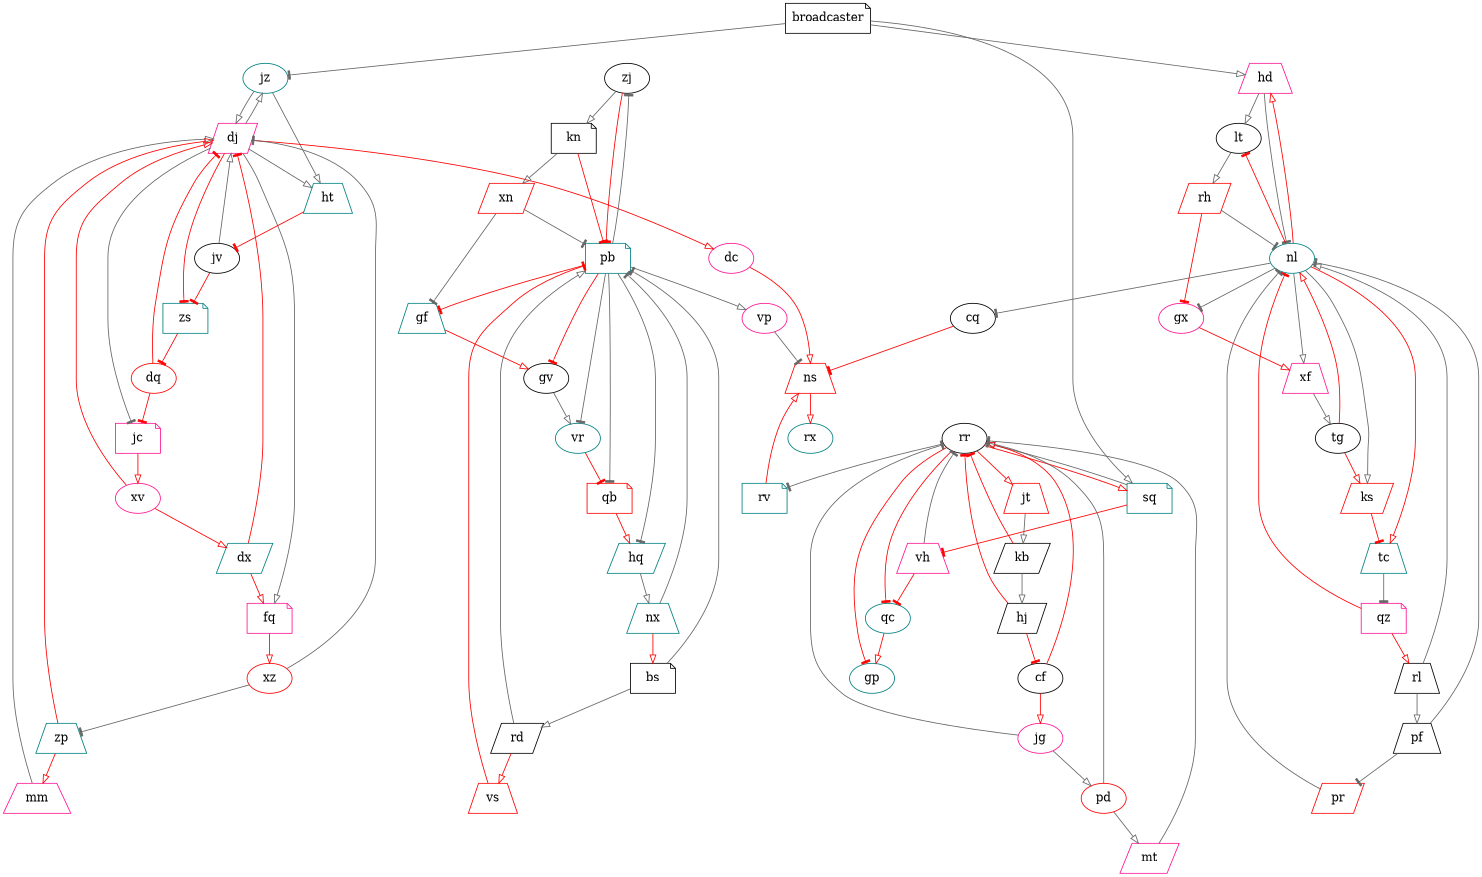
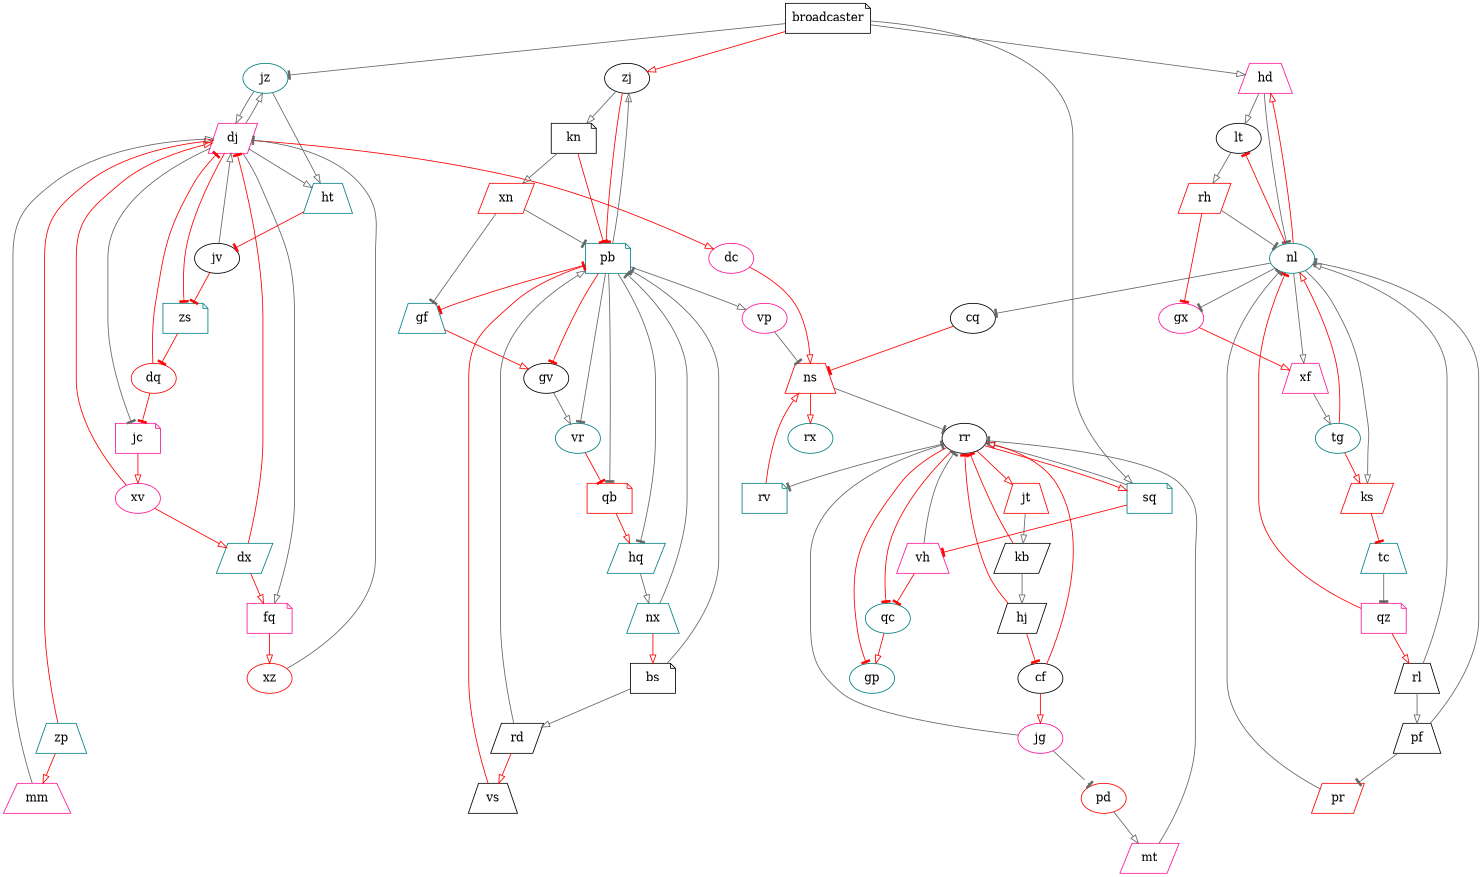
none -> (720, 50)
(623, 171) -> (623, 171)
(1415, 378) -> none
(1338, 438) -> (1338, 438)
(1104, 582) -> (888, 408)
(166, 708) -> none
(1069, 765) -> (1069, 765)
(493, 798) -> (493, 798)
